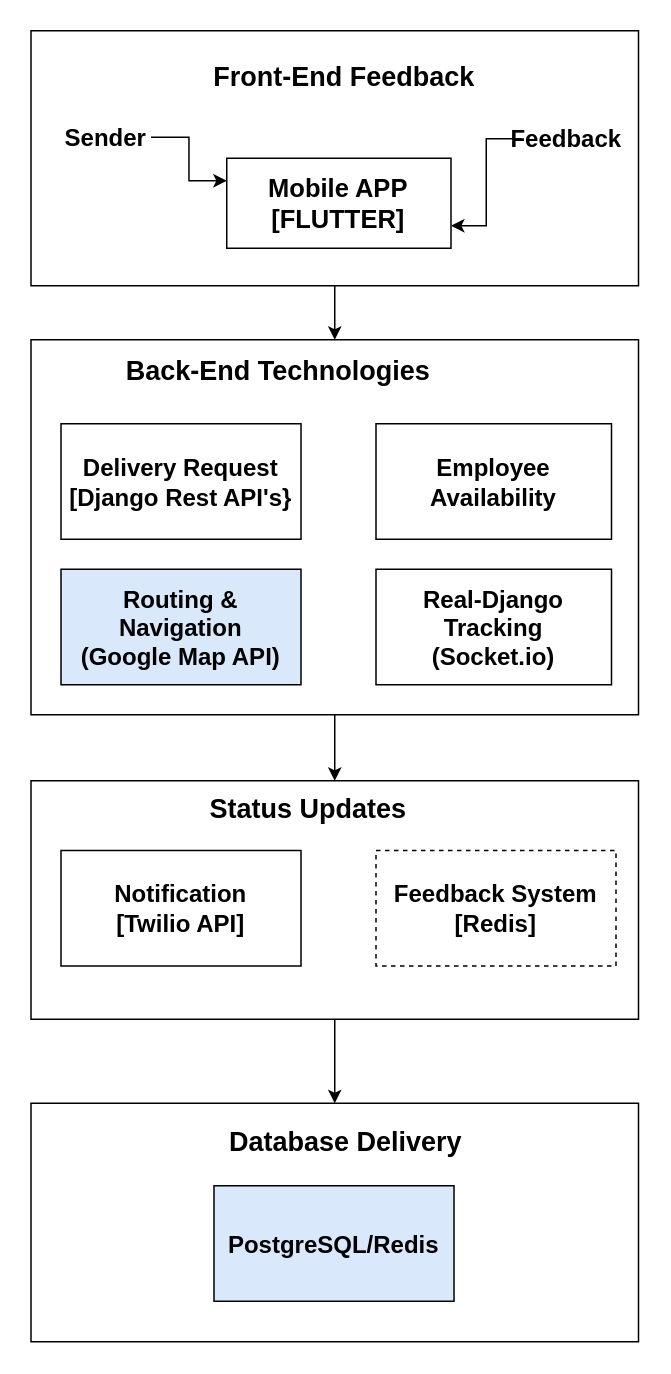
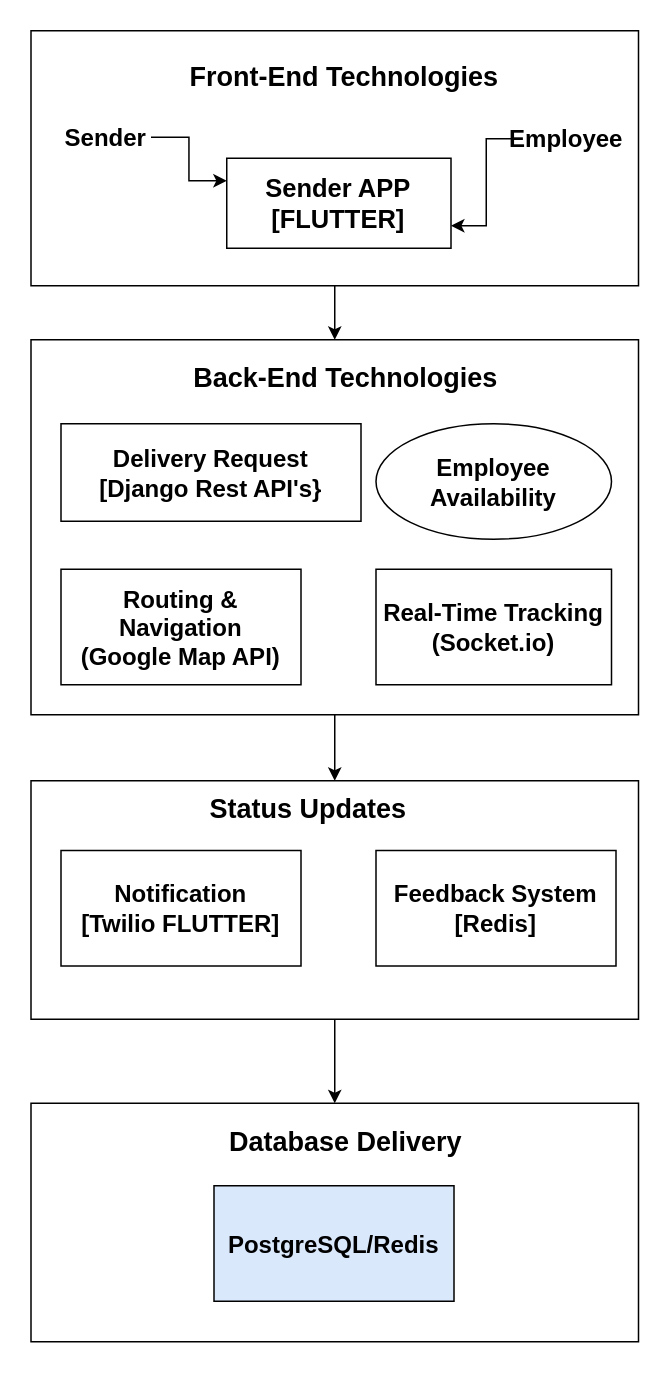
(344, 77) -> (344, 77)
(566, 139) -> (566, 139)
(338, 205) -> (338, 205)
(278, 371) -> (346, 379)
(181, 482) -> (211, 473)
(494, 482) -> (494, 482)
(181, 627) -> (181, 627)
(494, 628) -> (494, 628)
(181, 908) -> (181, 908)
(496, 908) -> (496, 908)
